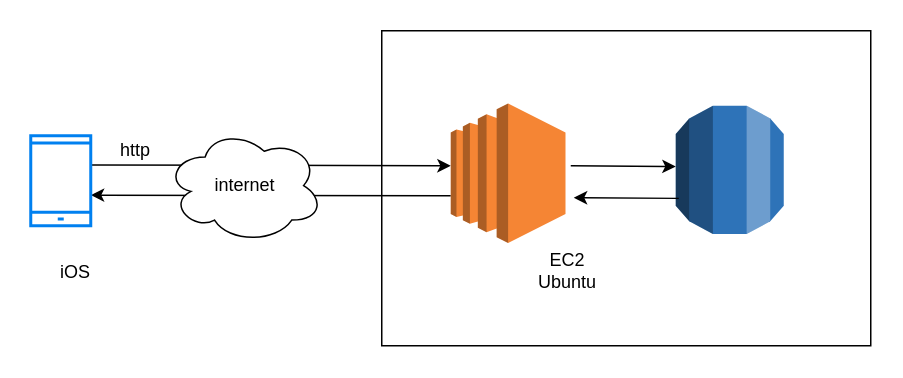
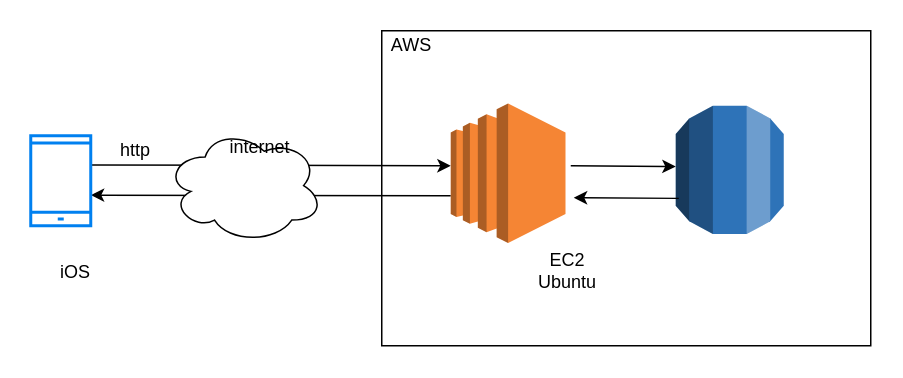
none -> (412, 46)
(245, 186) -> (260, 148)
